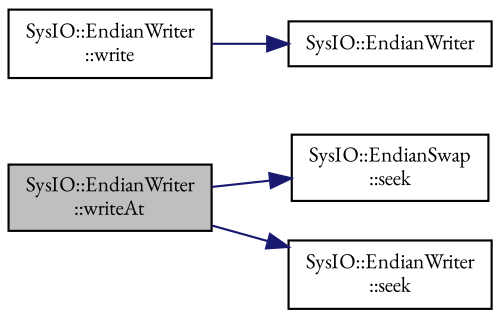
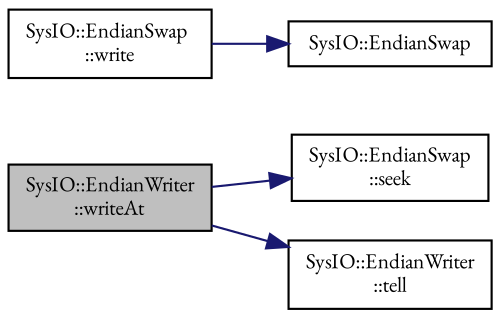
(110, 44) -> (110, 44)
(390, 44) -> (390, 44)
(390, 275) -> (390, 275)
